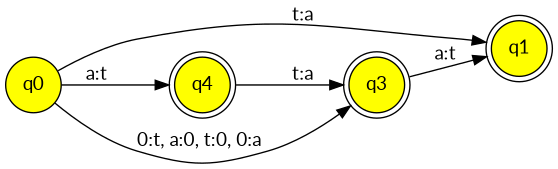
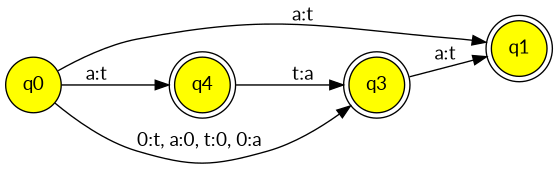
(306, 16) -> (306, 16)
